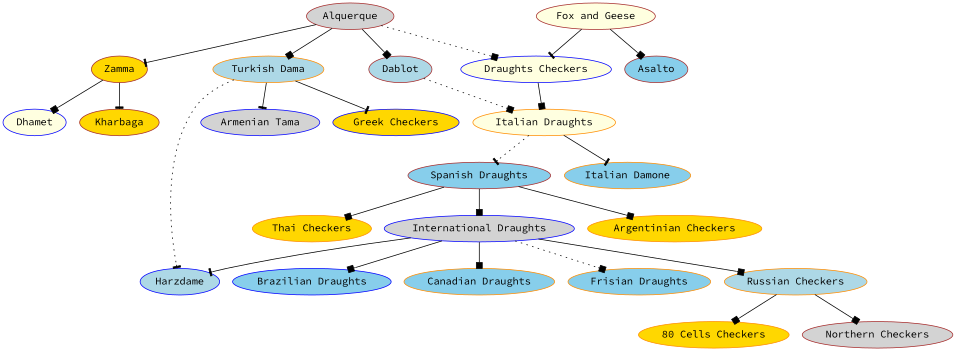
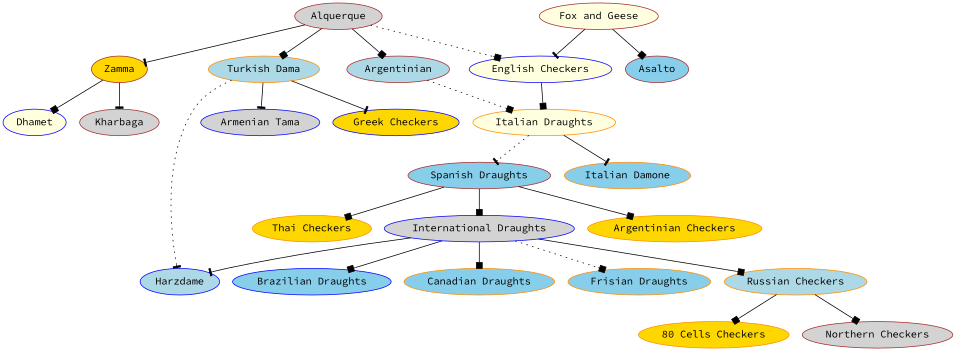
(400, 69) -> (398, 69)
(536, 69) -> (541, 69)
(119, 122) -> (119, 122)
